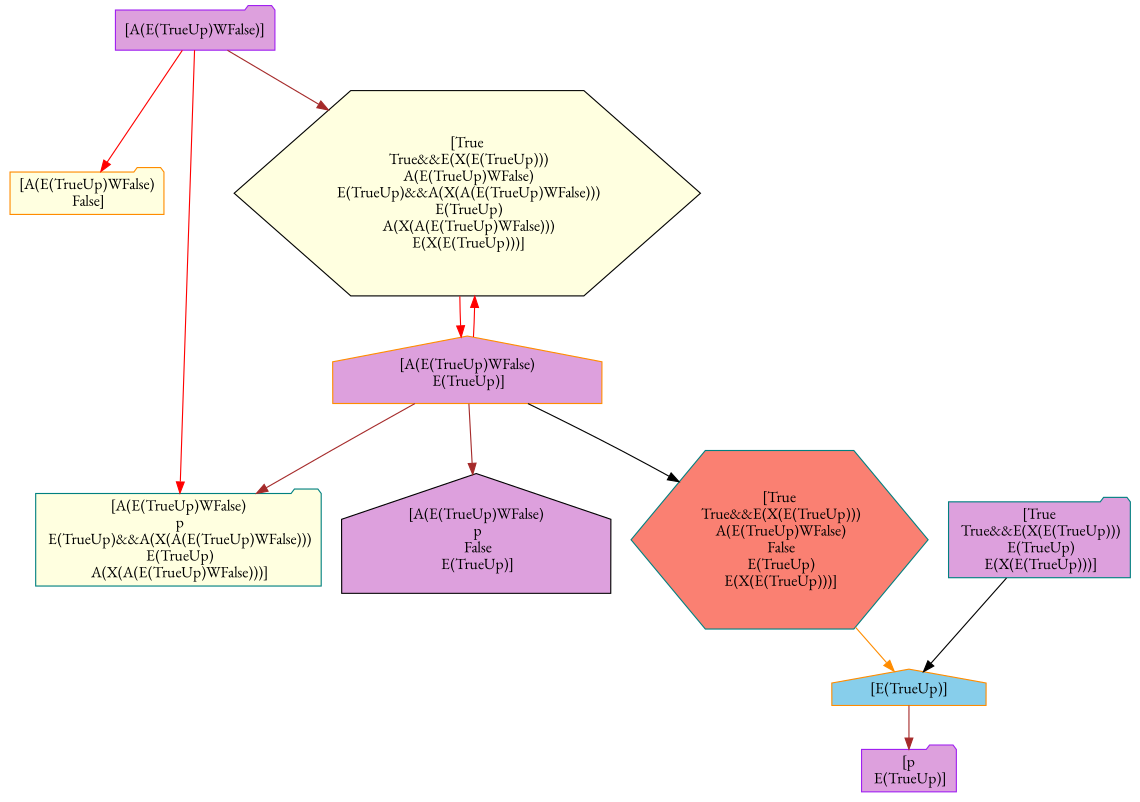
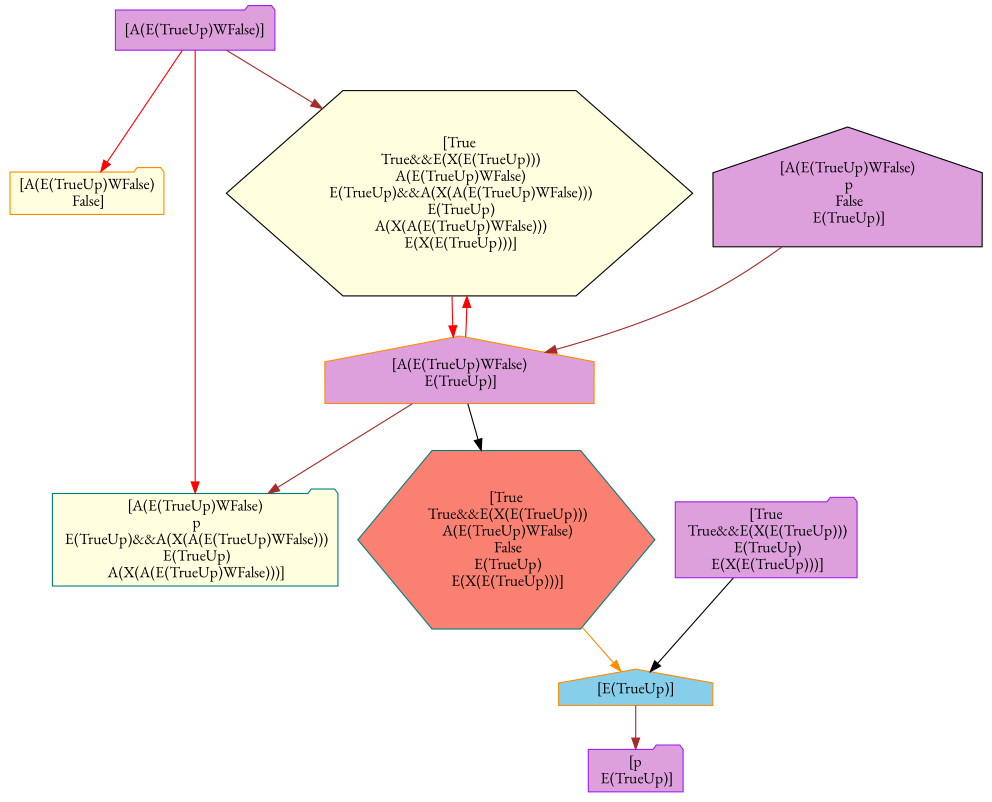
(471, 434) -> (674, 309)
(1039, 540) -> (766, 540)
